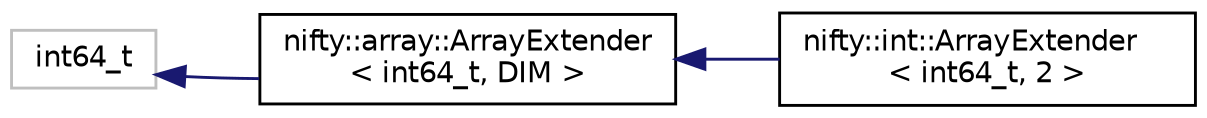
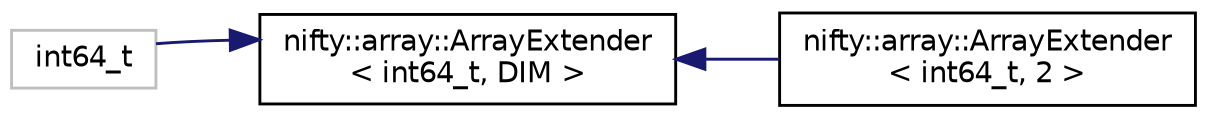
(988, 59) -> (988, 59)
(222, 78) -> (193, 41)
